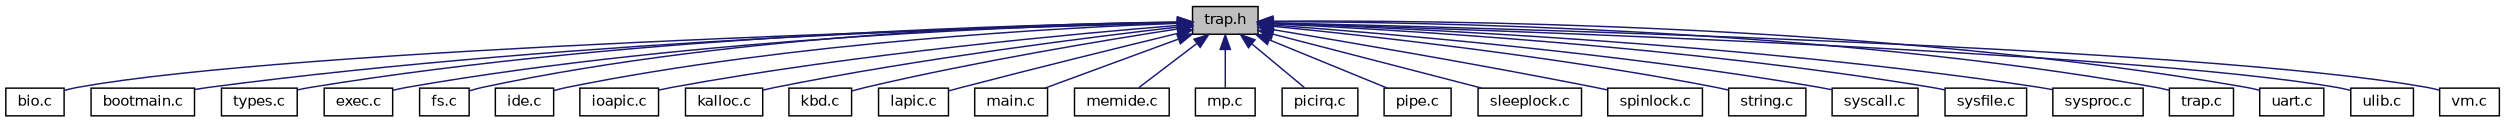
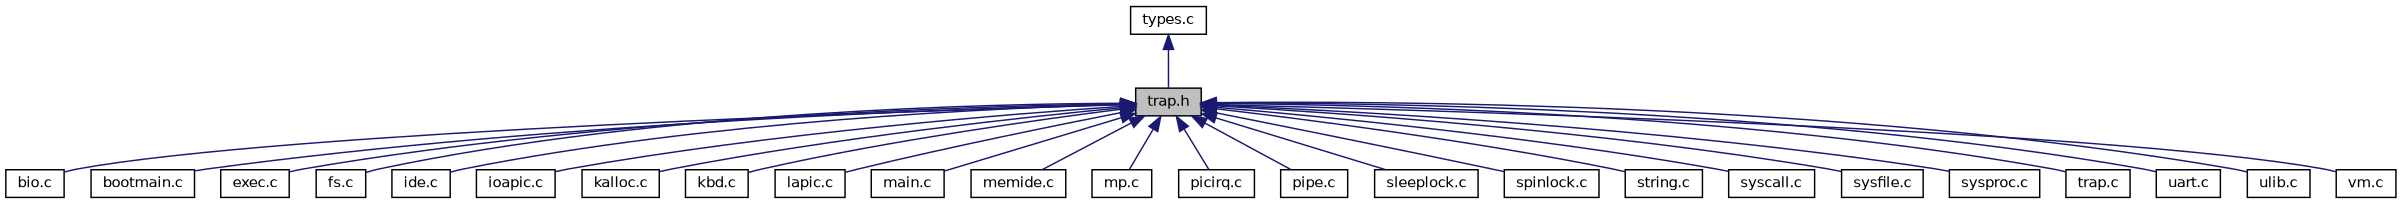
(736, 41) -> (1168, 69)
